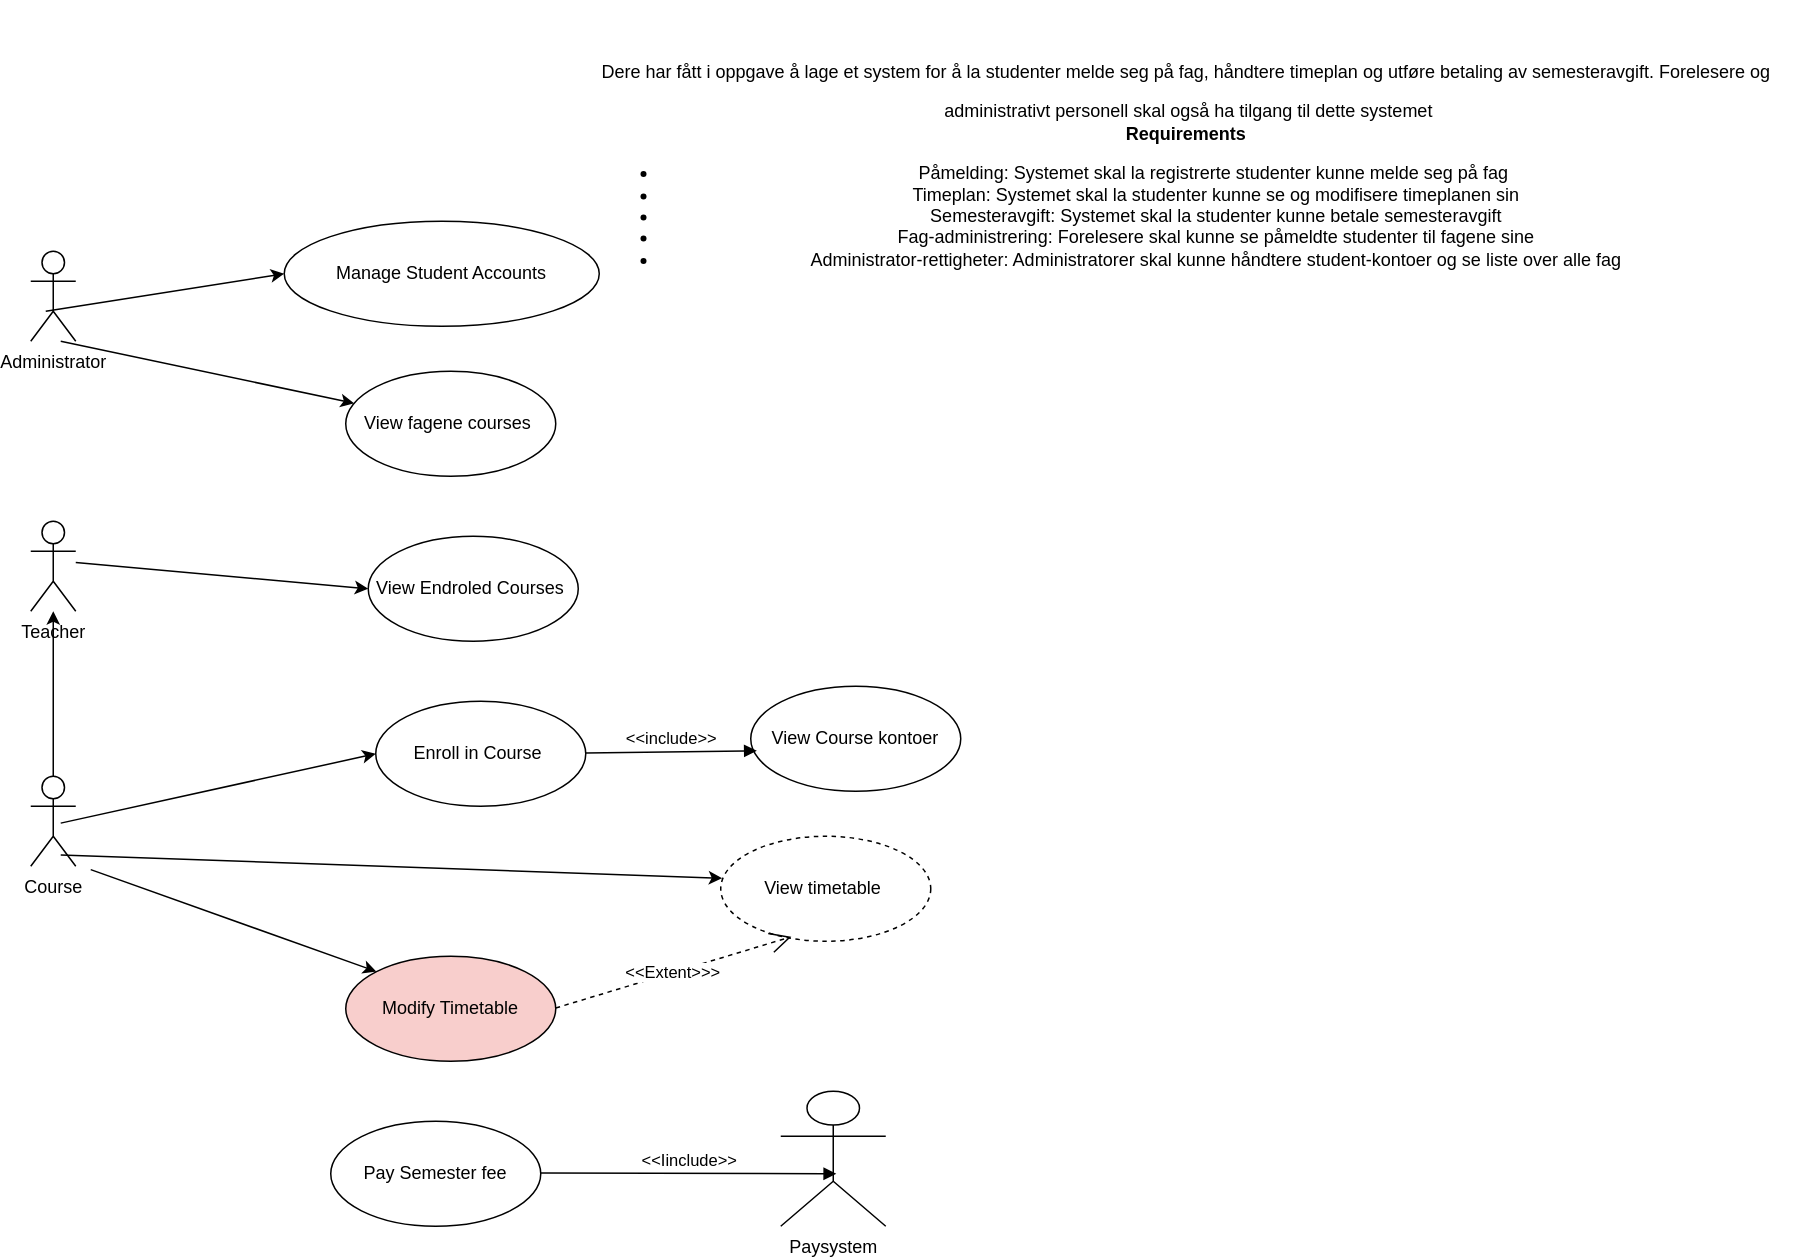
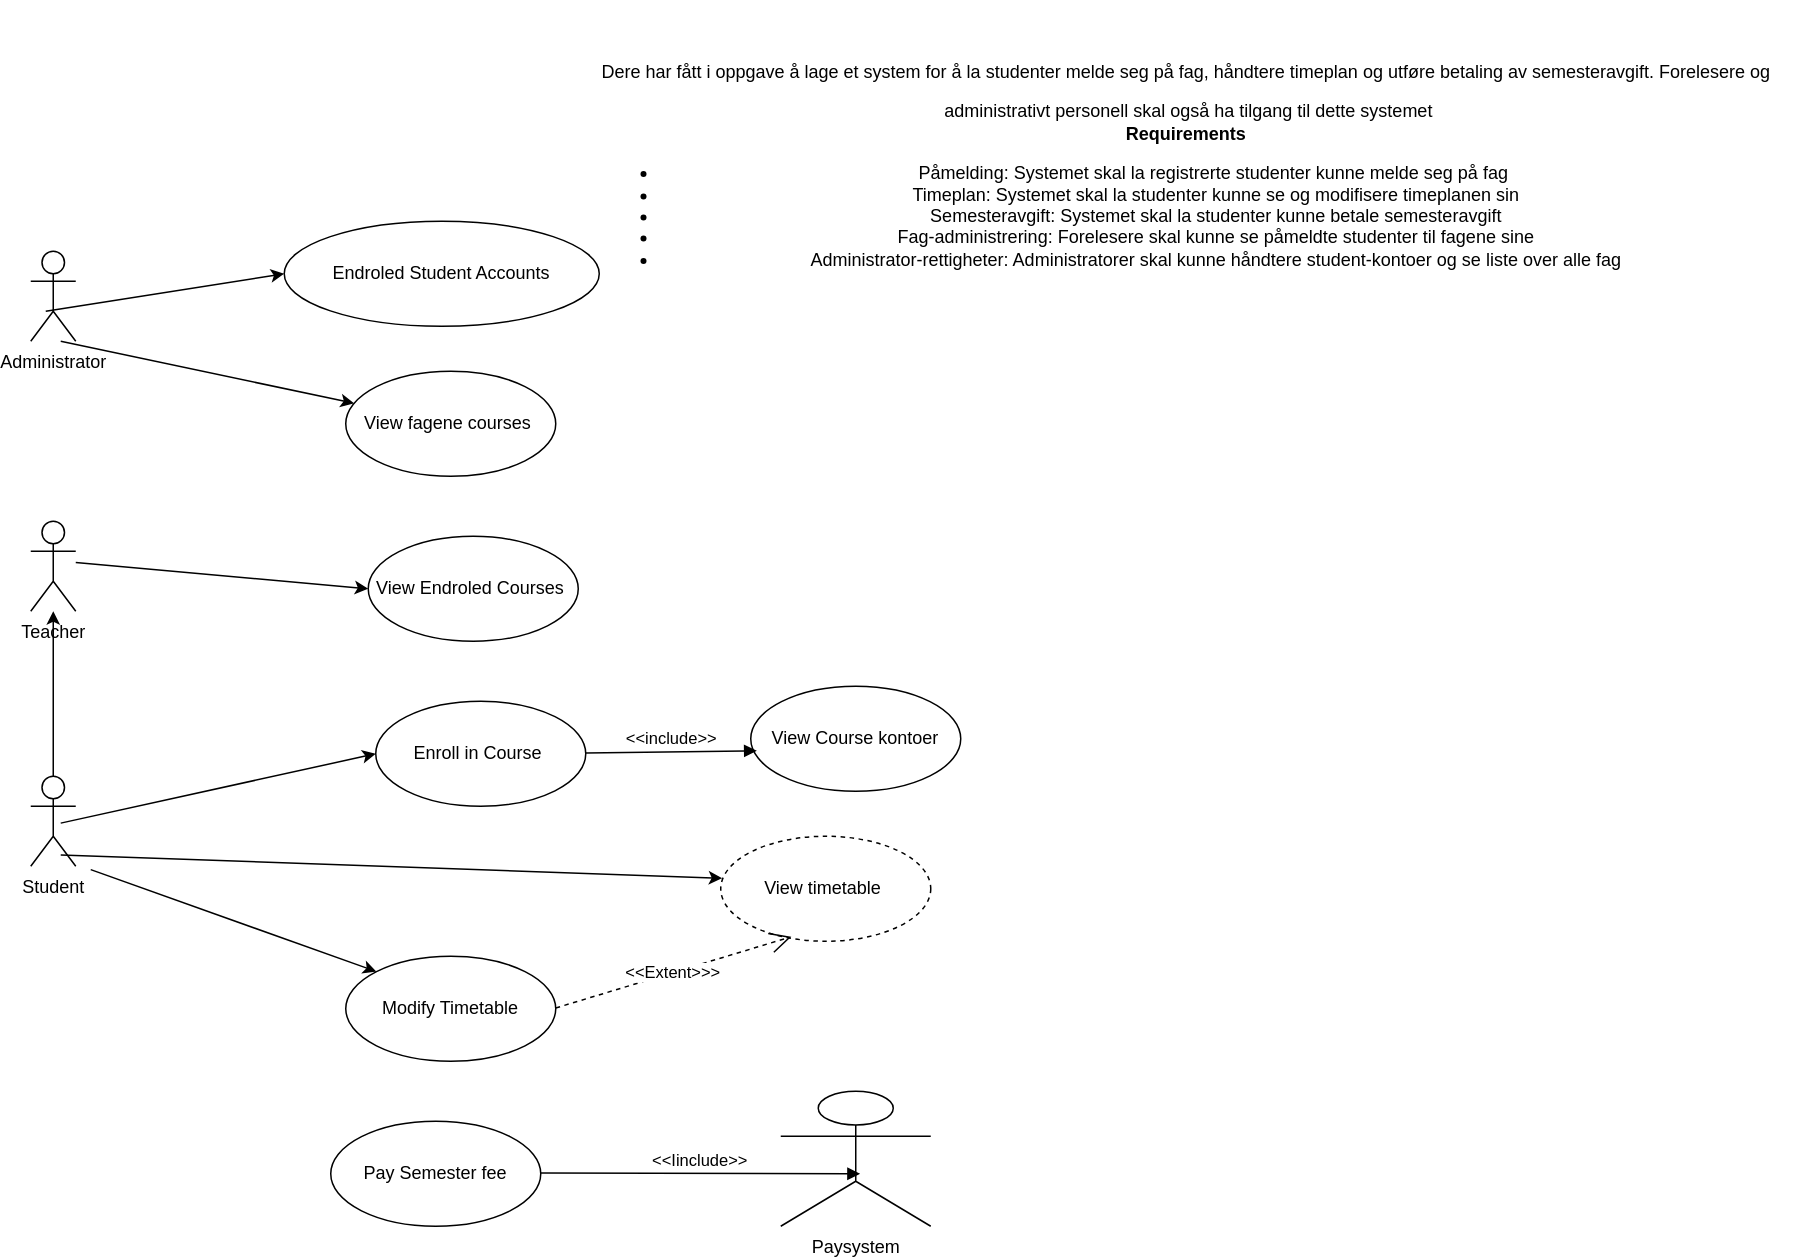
(442, 274) -> (442, 274)
(54, 888) -> (54, 888)
(451, 1009) -> (451, 1009)
(833, 1159) -> (856, 1159)
